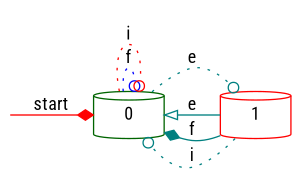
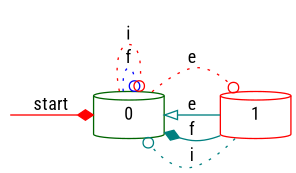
(190, 69) -> (190, 69)
